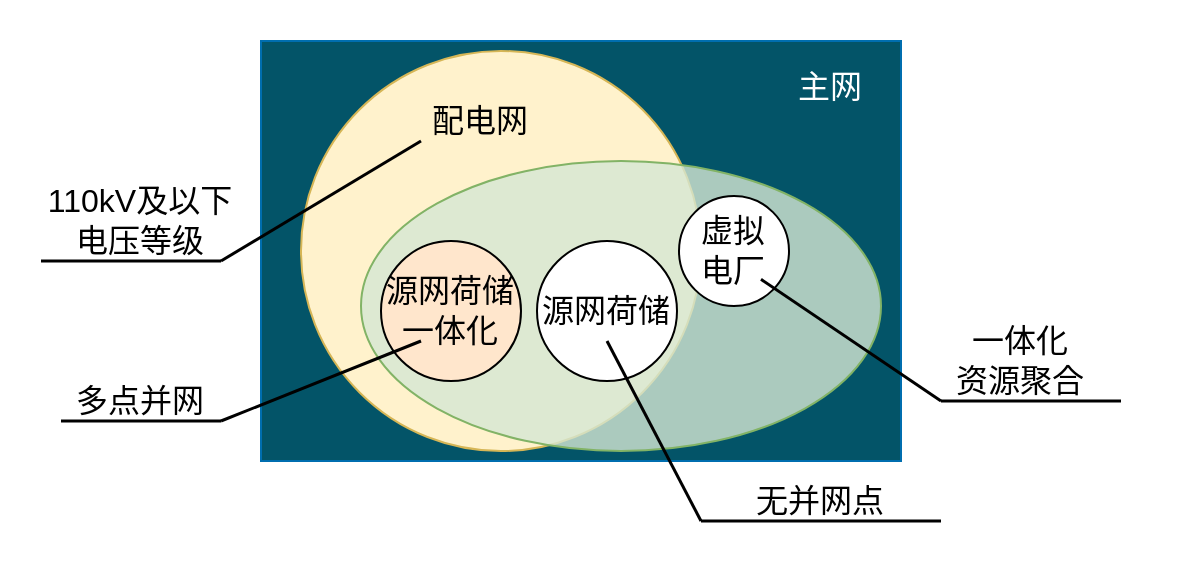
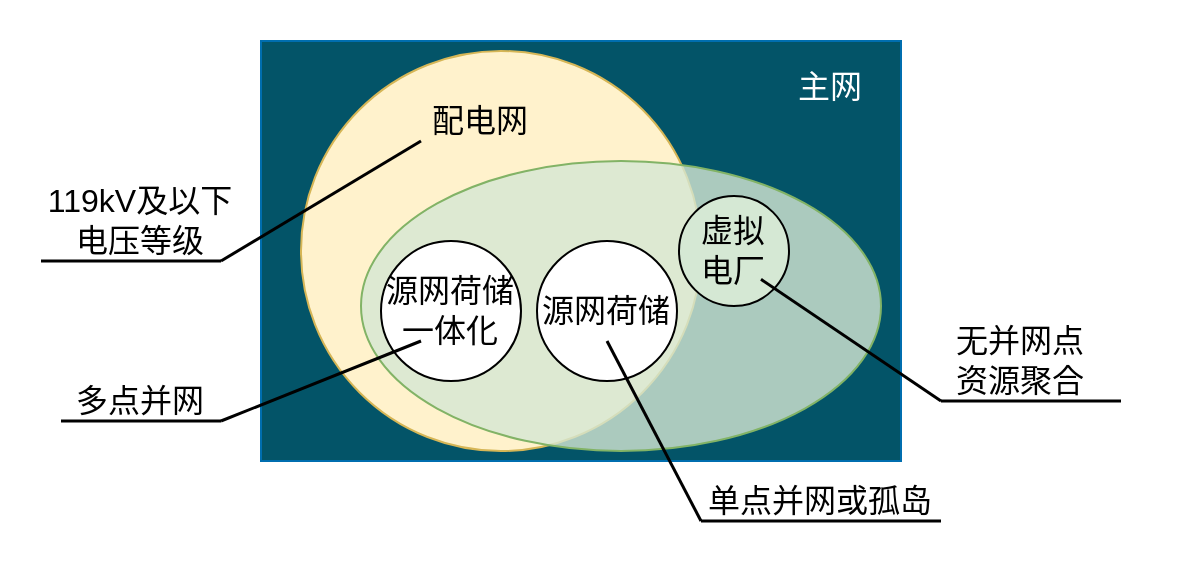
(141, 221) -> (141, 221)
(734, 251) -> (734, 251)
(451, 311) -> (451, 311)
(1021, 361) -> (1021, 361)
(821, 501) -> (821, 501)
